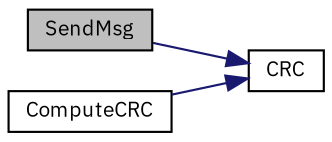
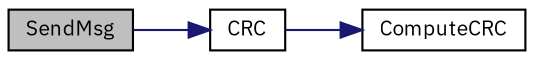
(199, 89) -> (313, 30)
